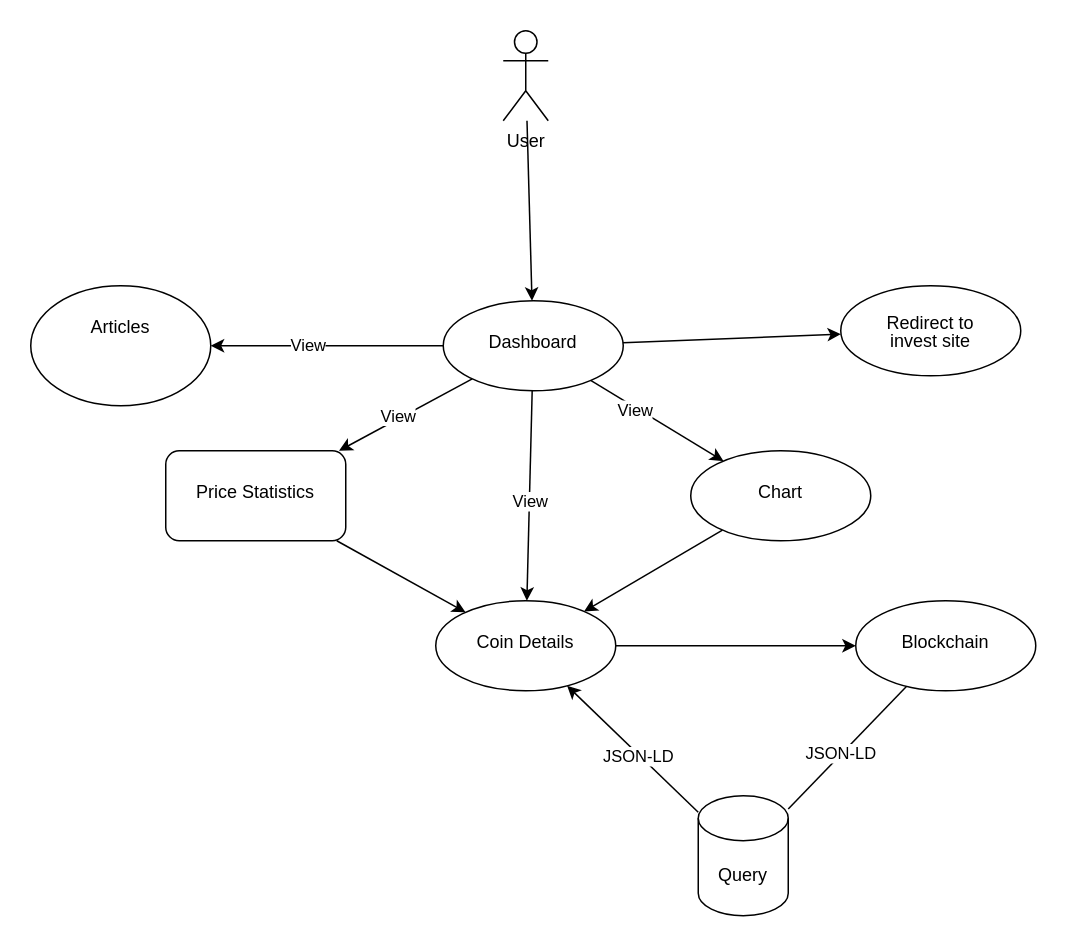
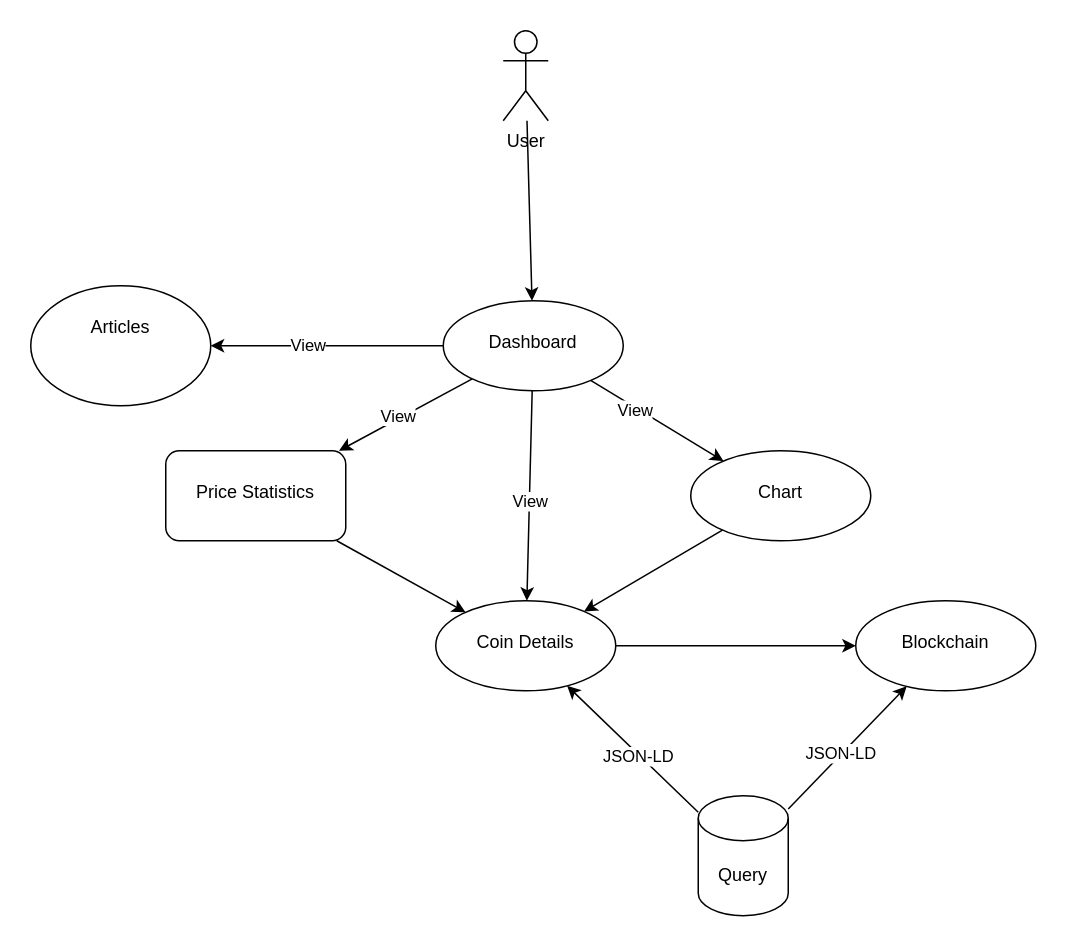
(931, 331) -> none
(728, 339) -> none
(902, 691) -> (899, 695)
